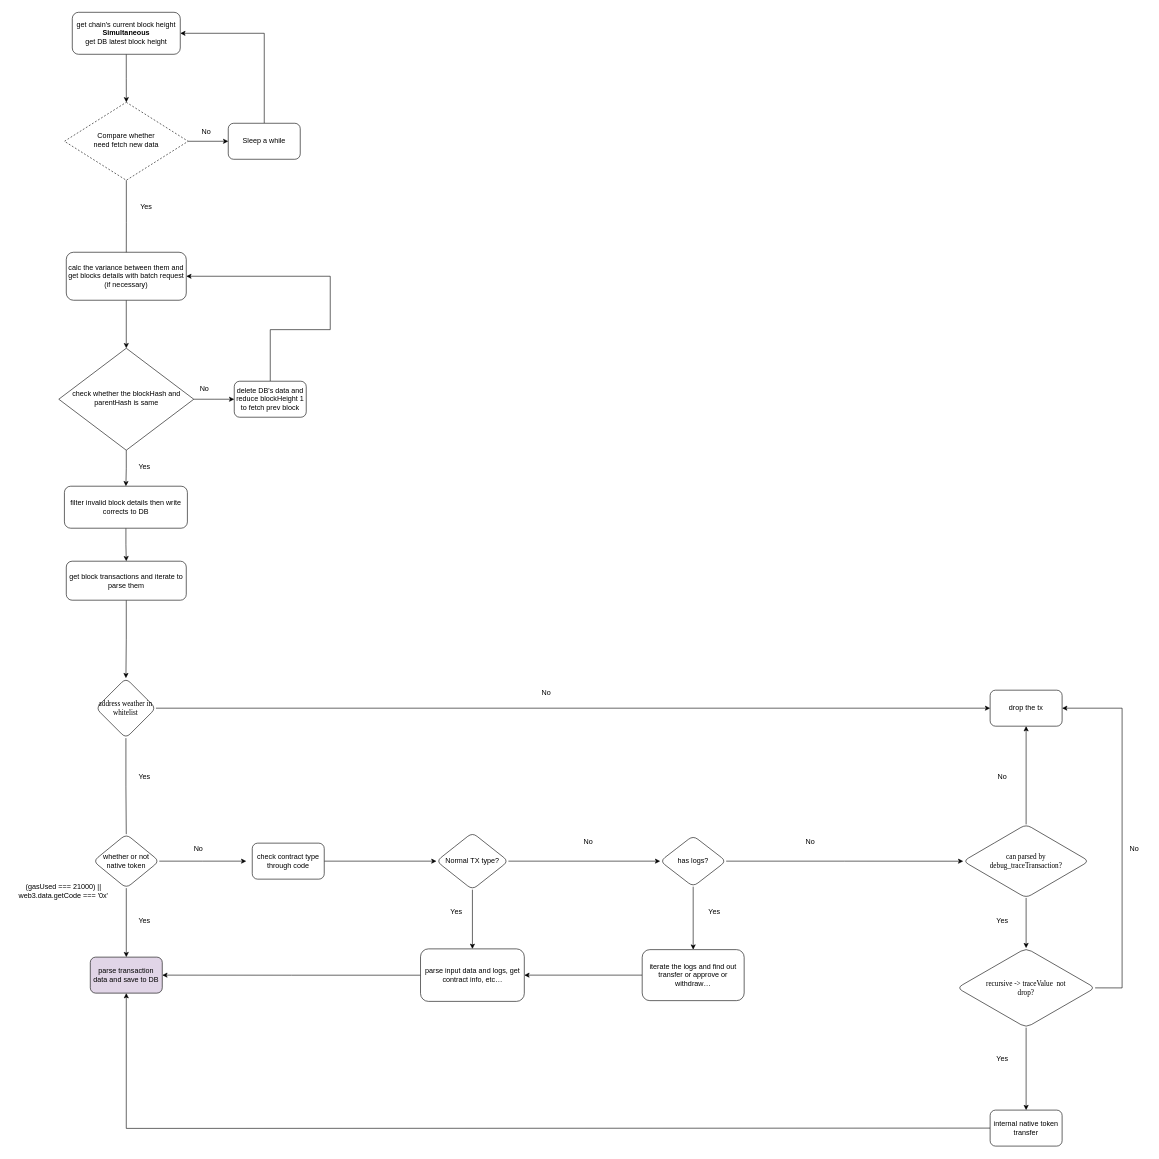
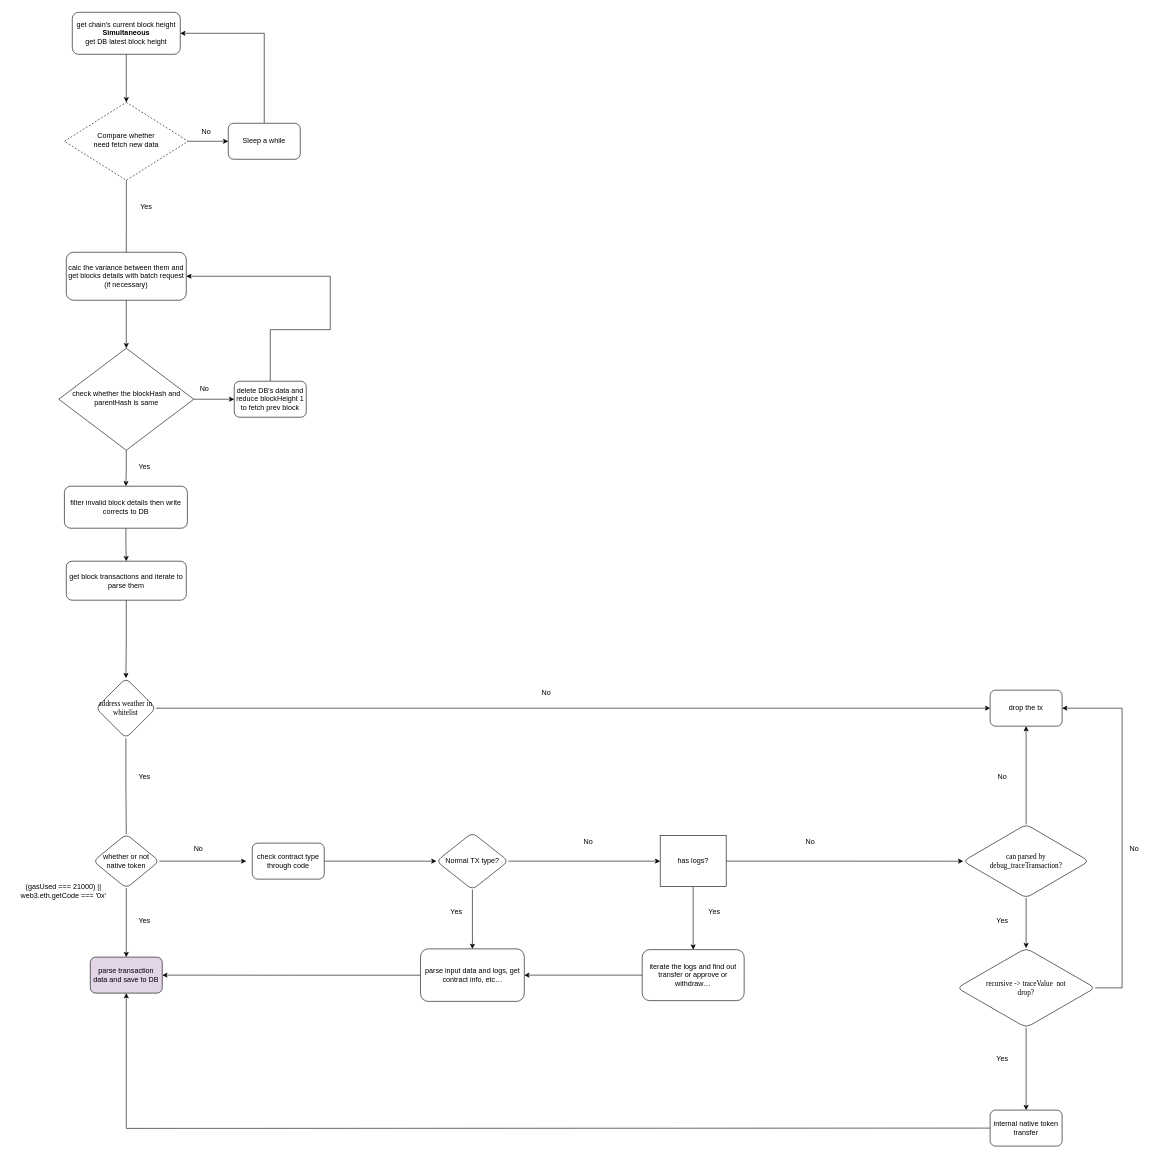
(693, 861) -> (693, 861)
(64, 891) -> (64, 891)
